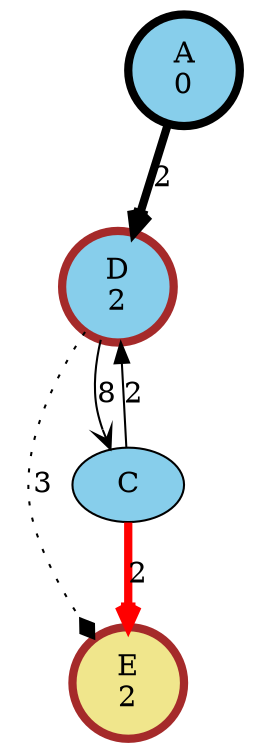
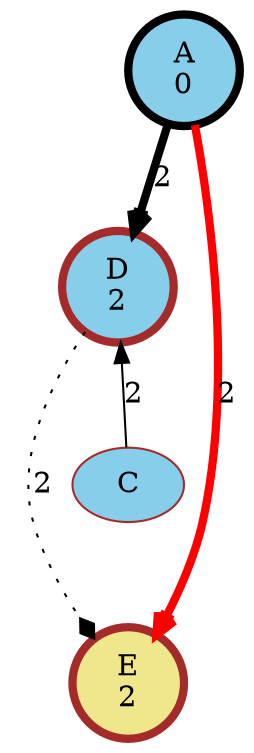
(95, 385) -> none
(44, 485) -> (44, 485)
(128, 485) -> (128, 485)
(128, 564) -> (218, 374)
